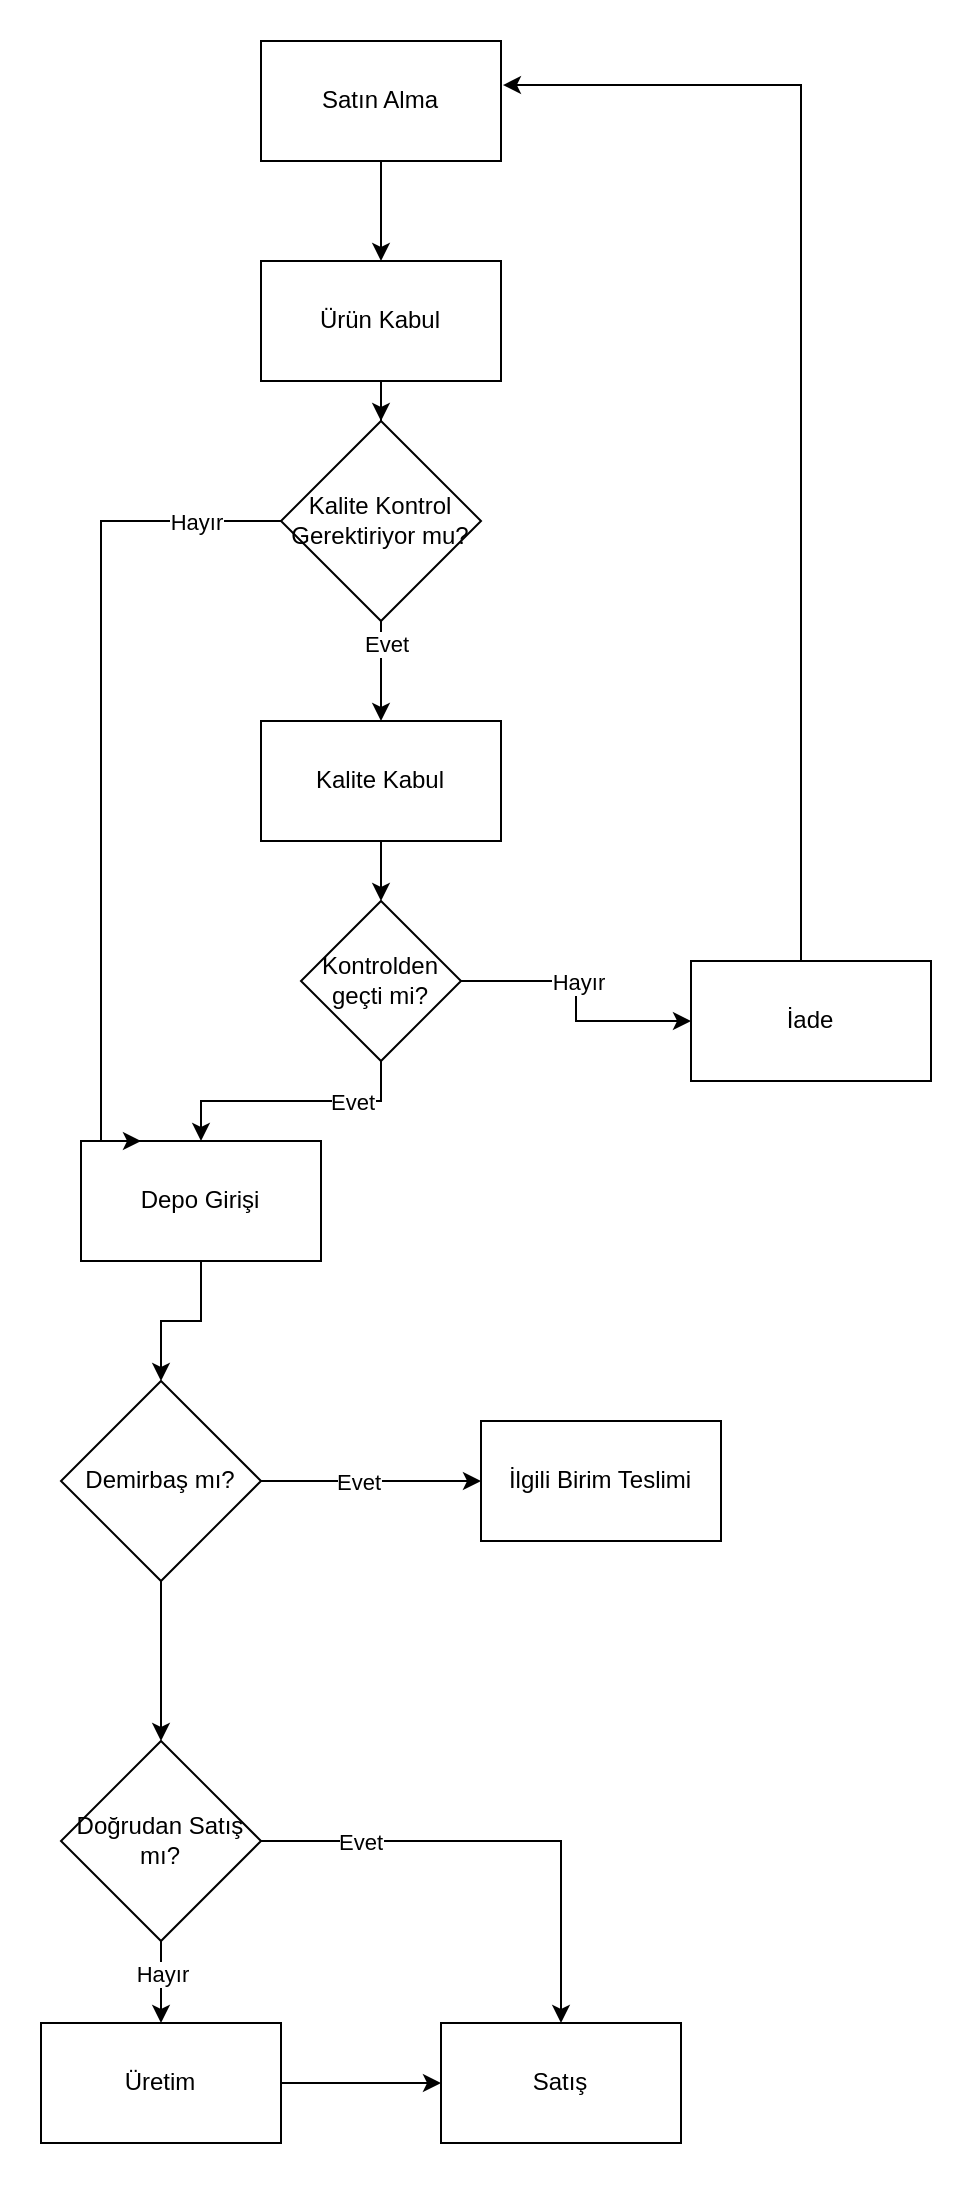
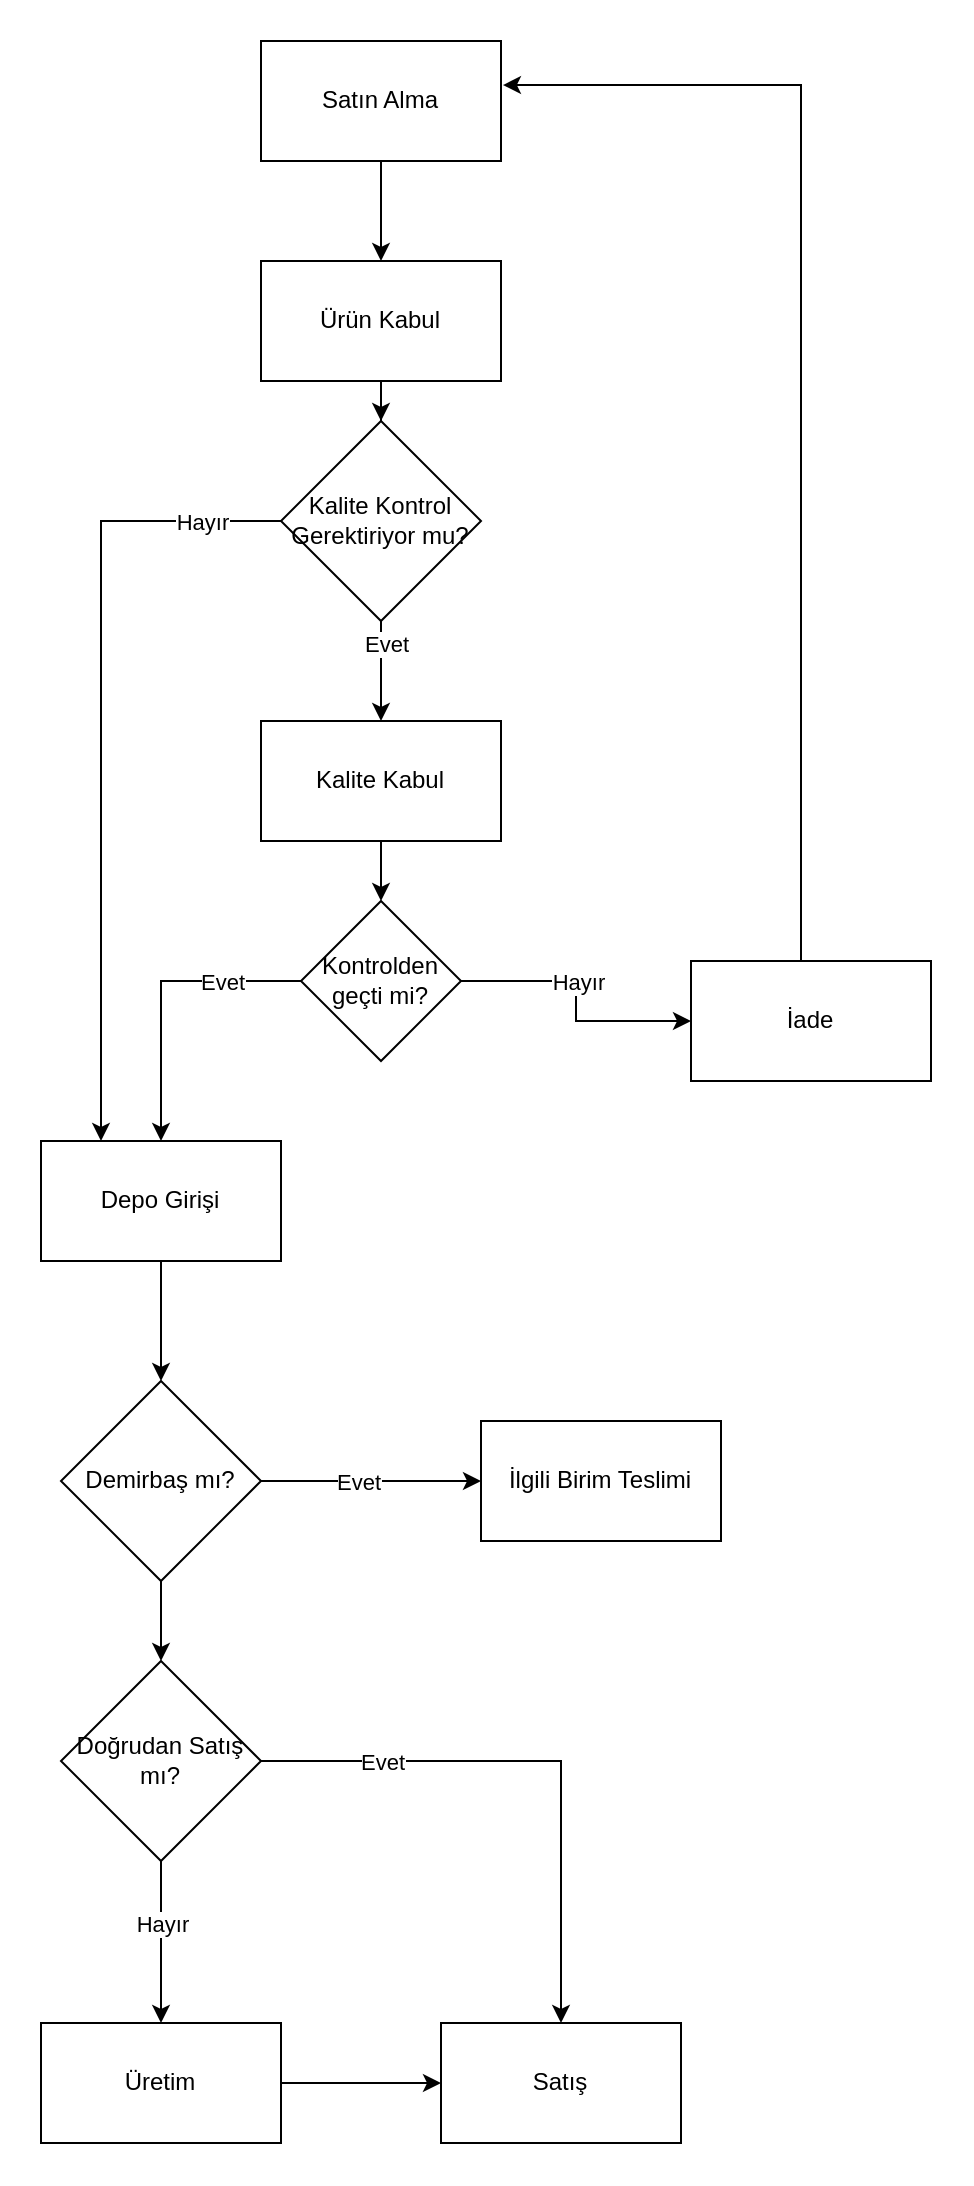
(201, 1201) -> (161, 1201)
(161, 1841) -> (161, 1761)
